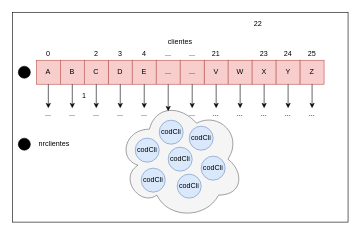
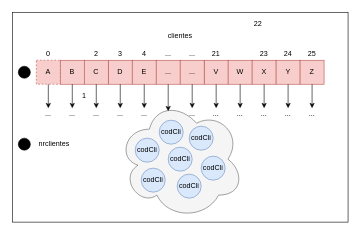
(180, 42) -> (180, 36)
(48, 72) -> (48, 72)
